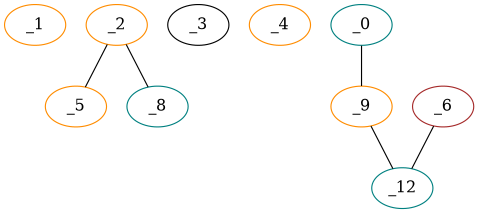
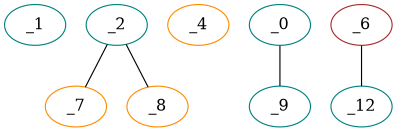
(35, 25) -> (35, 25)
(117, 25) -> (117, 25)
(198, 25) -> none
(76, 107) -> (76, 107)
(158, 107) -> (158, 107)
(362, 107) -> (280, 107)
(382, 147) -> none
